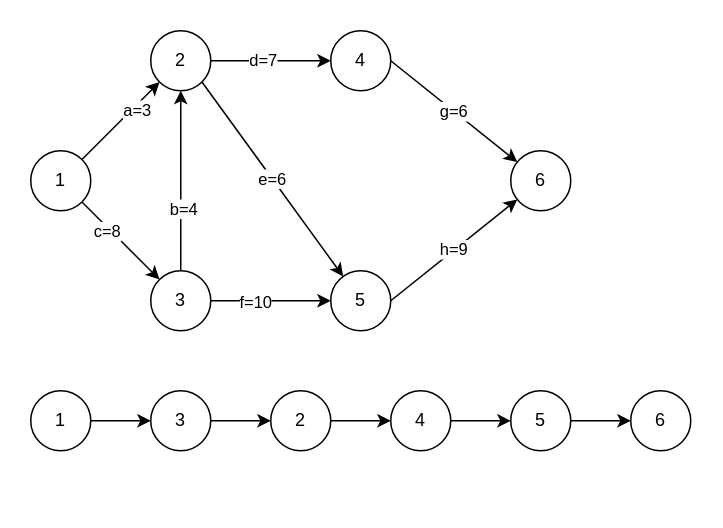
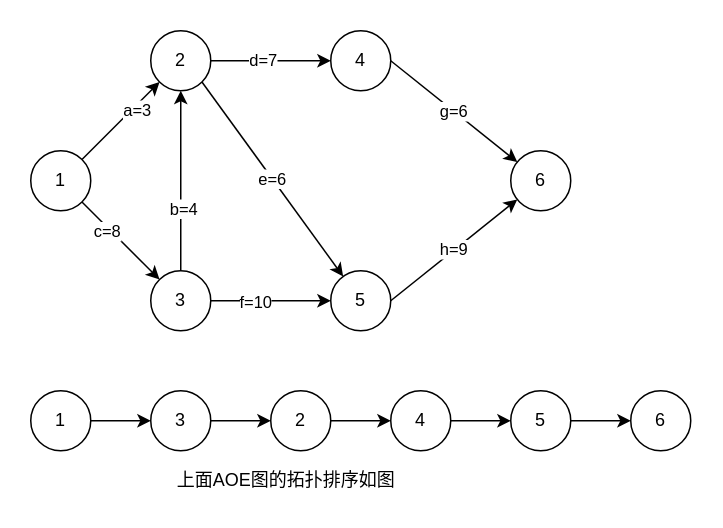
none -> (286, 481)
